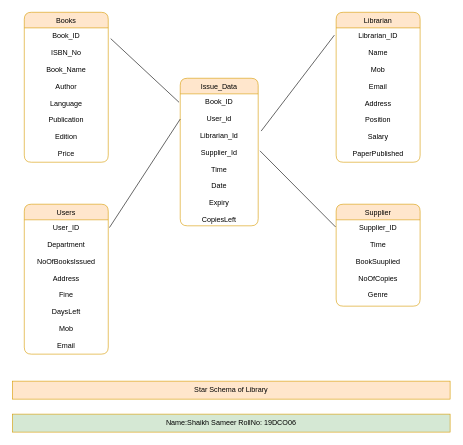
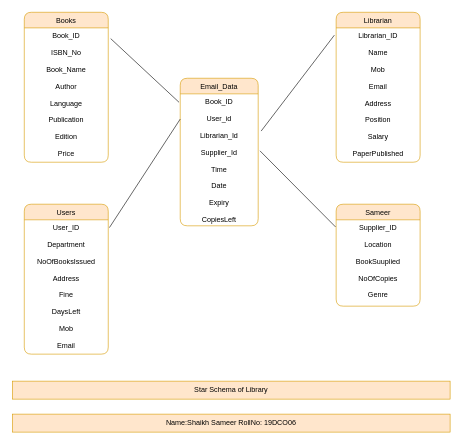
(219, 86) -> (219, 86)
(378, 212) -> (378, 212)
(378, 228) -> (378, 228)
(231, 423) -> (231, 423)
